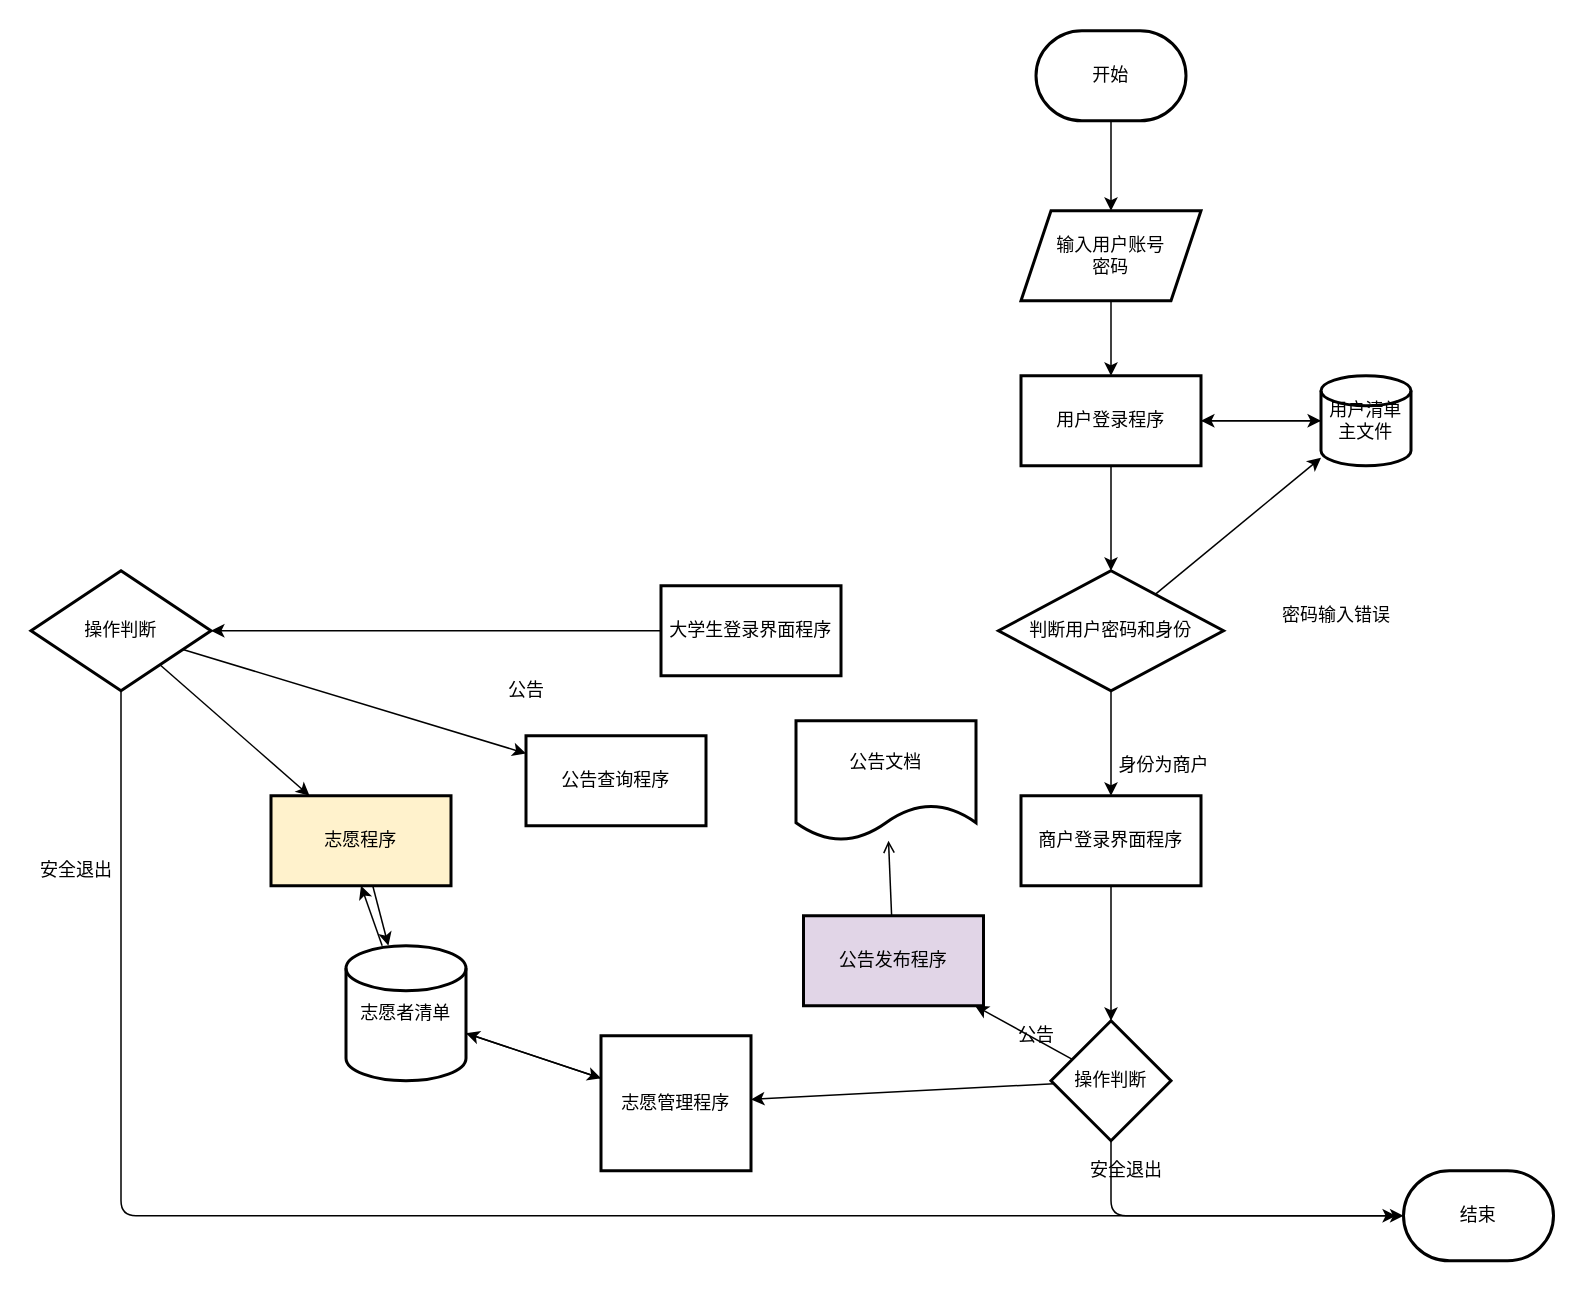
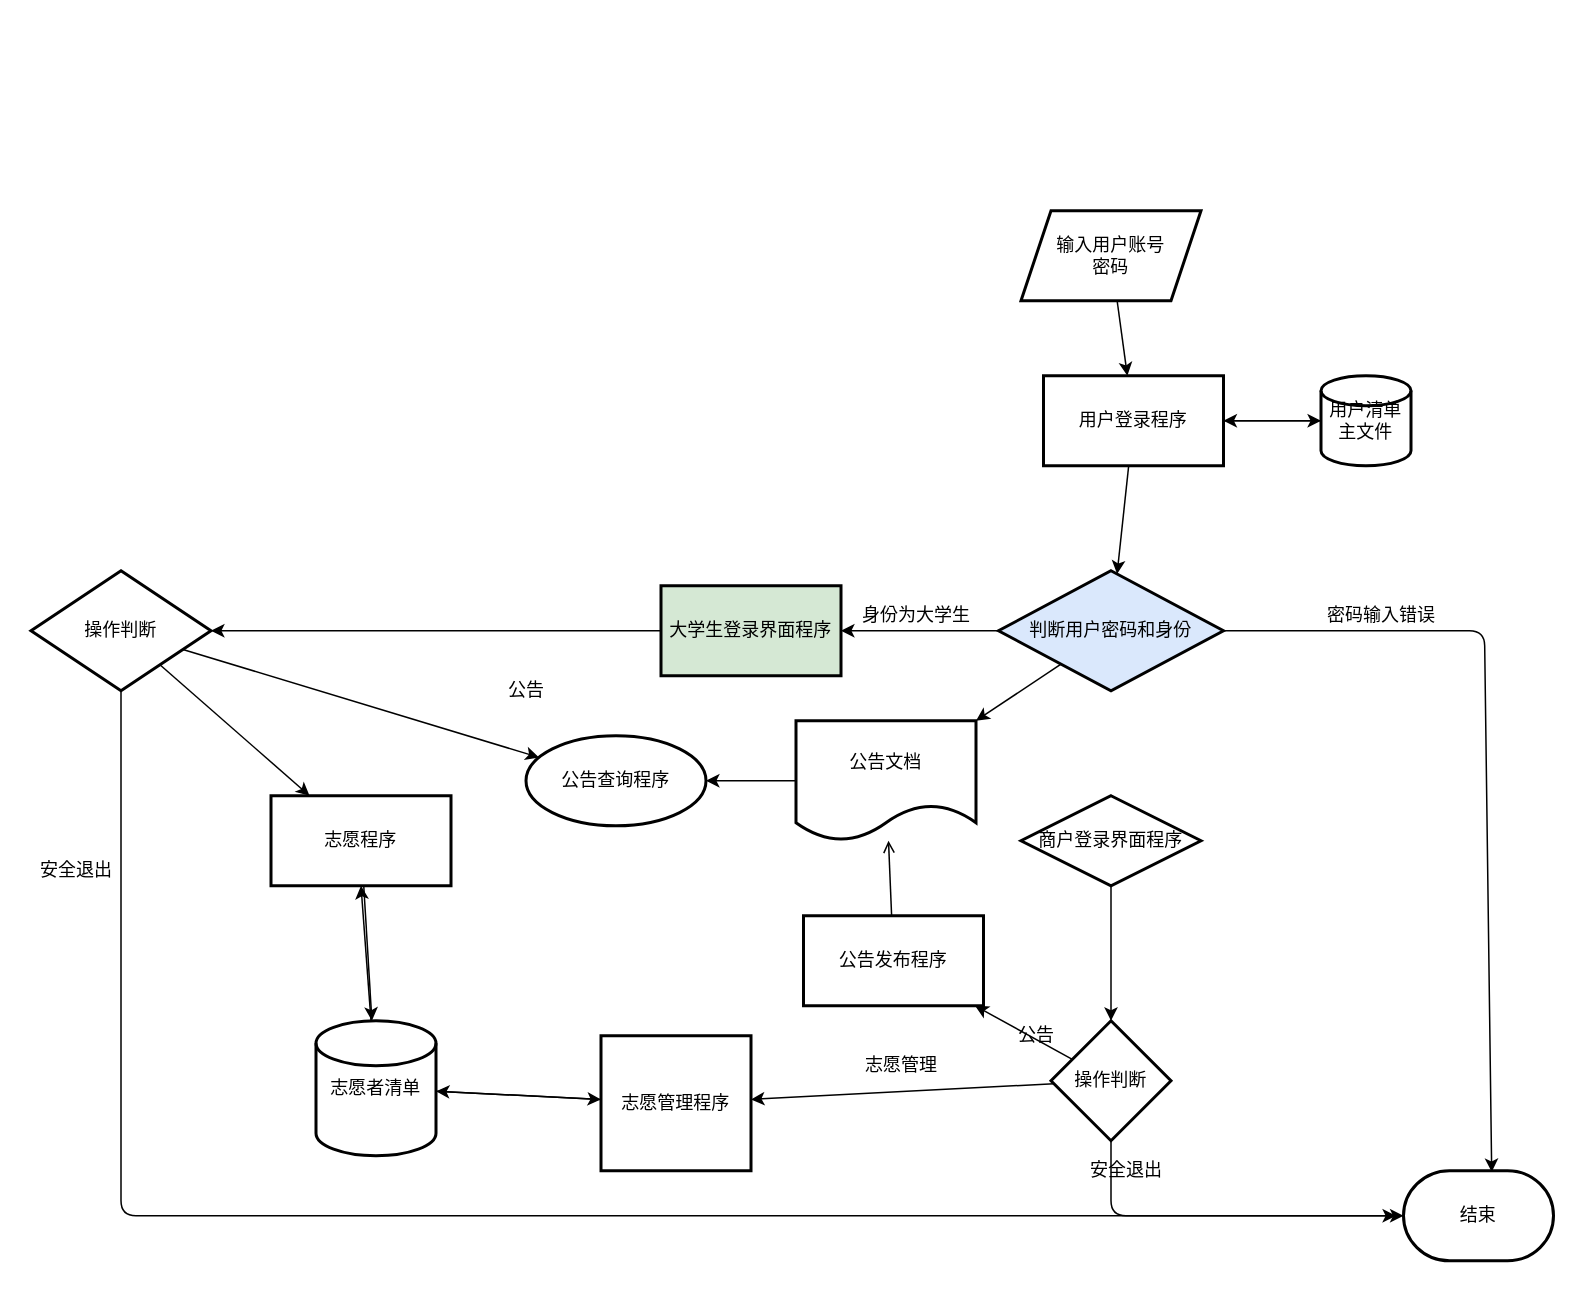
(1111, 76) -> none
(1111, 161) -> none
(1111, 421) -> (1133, 421)
(1234, 529) -> (924, 631)
none -> (916, 616)
(1336, 616) -> (1381, 616)
(751, 631) -> (751, 631)
(1111, 631) -> (1111, 631)
(1111, 738) -> (1022, 690)
(1163, 766) -> none
none -> (1486, 771)
(616, 781) -> (616, 781)
none -> (756, 781)
(361, 841) -> (361, 841)
(1111, 841) -> (1111, 841)
(893, 961) -> (893, 961)
(406, 1013) -> (376, 1088)
none -> (901, 1066)
